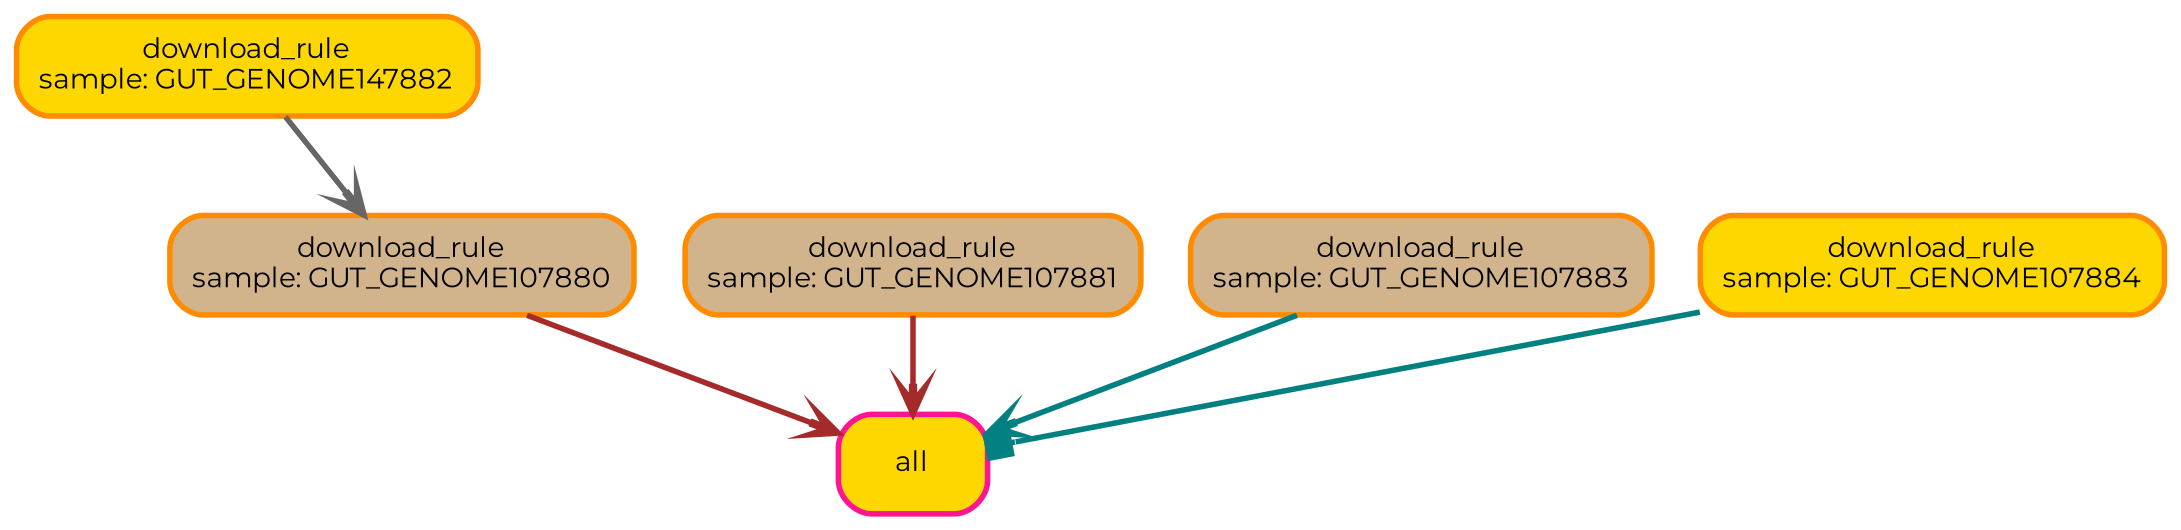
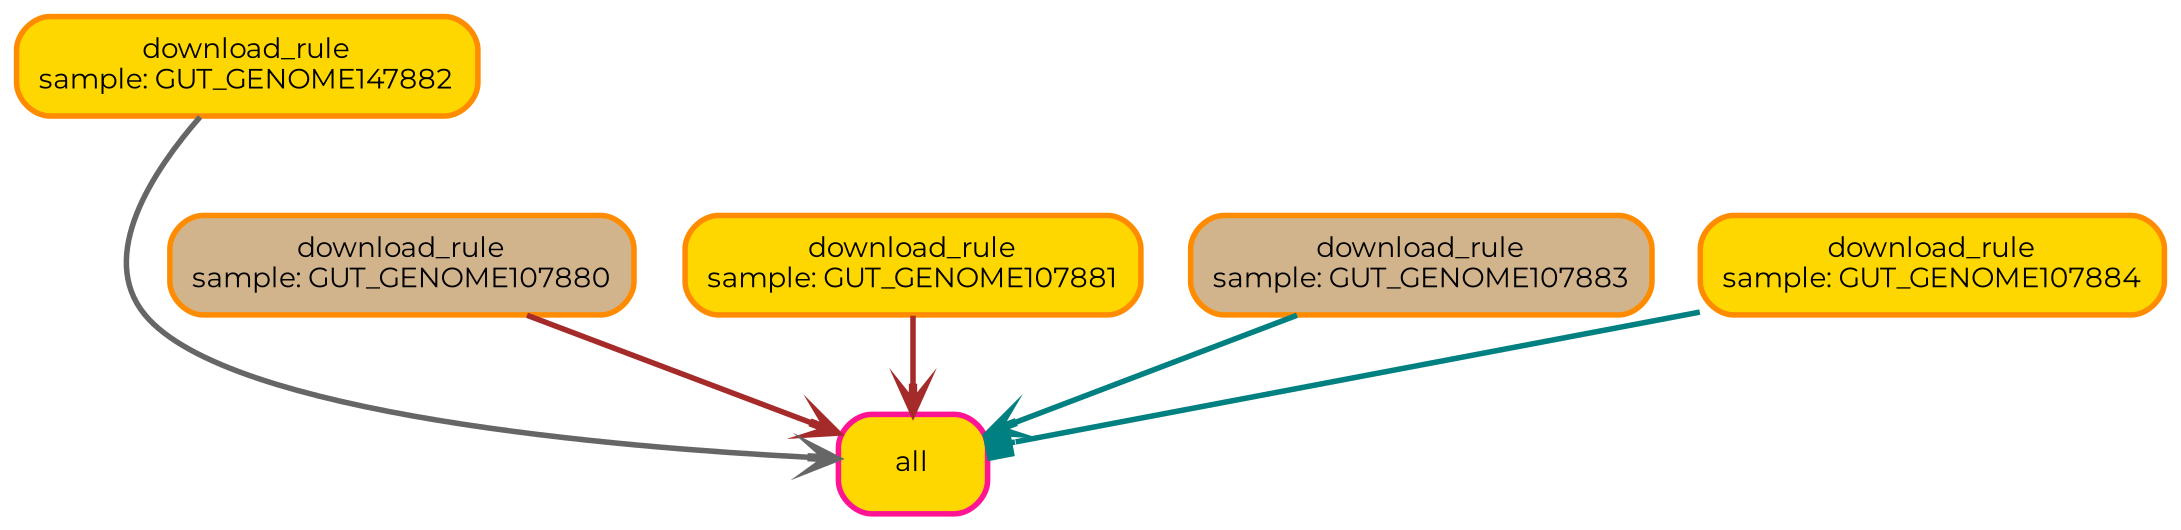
(316, 155) -> (357, 405)
(913, 265) -> (913, 265)
